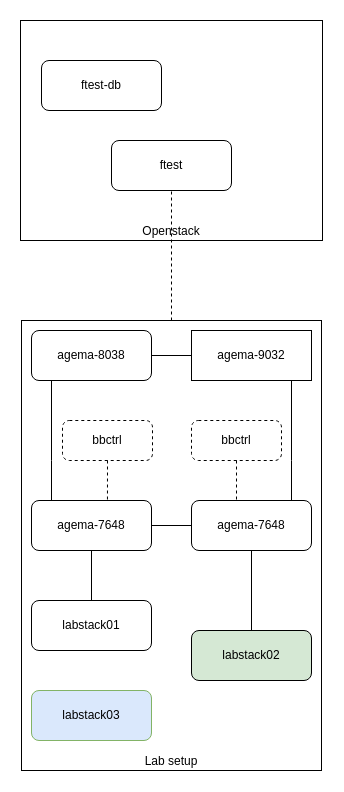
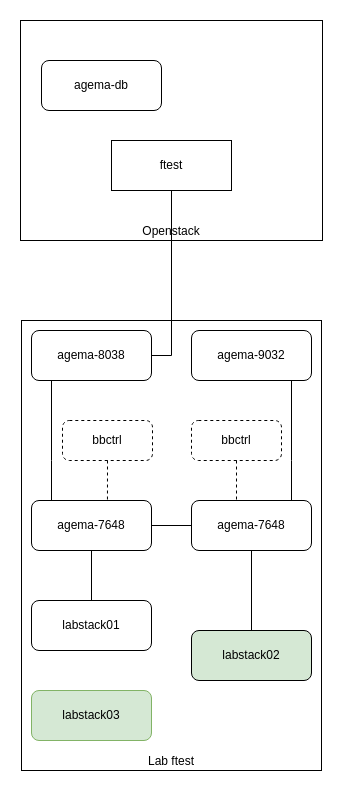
(102, 86) -> (102, 86)
(172, 166) -> (172, 166)
(181, 356) -> (172, 340)
(252, 356) -> (252, 356)
(92, 716) -> (92, 716)
(172, 760) -> (172, 760)
